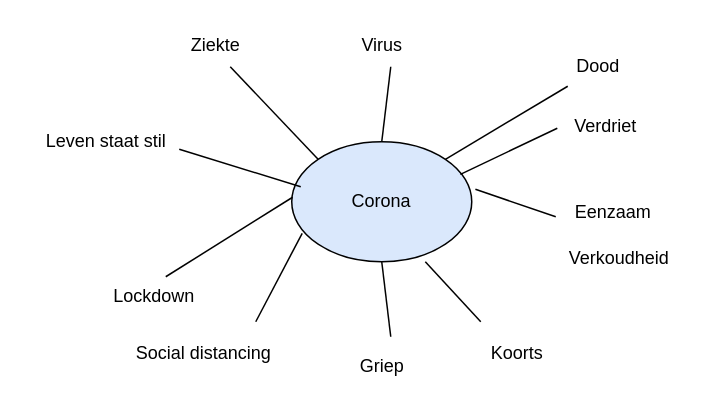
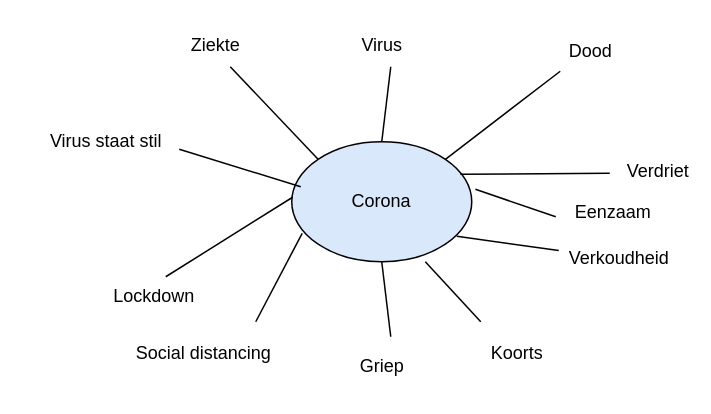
(598, 67) -> (590, 52)
(605, 127) -> (658, 172)
(107, 142) -> (107, 142)
none -> (508, 243)
